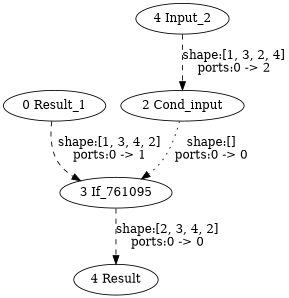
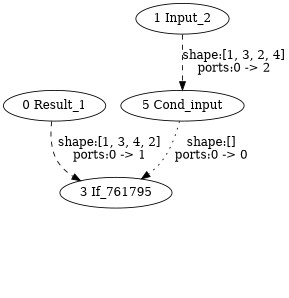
(182, 19) -> (182, 19)
(182, 106) -> (182, 106)
(116, 193) -> (116, 193)
(116, 280) -> none
